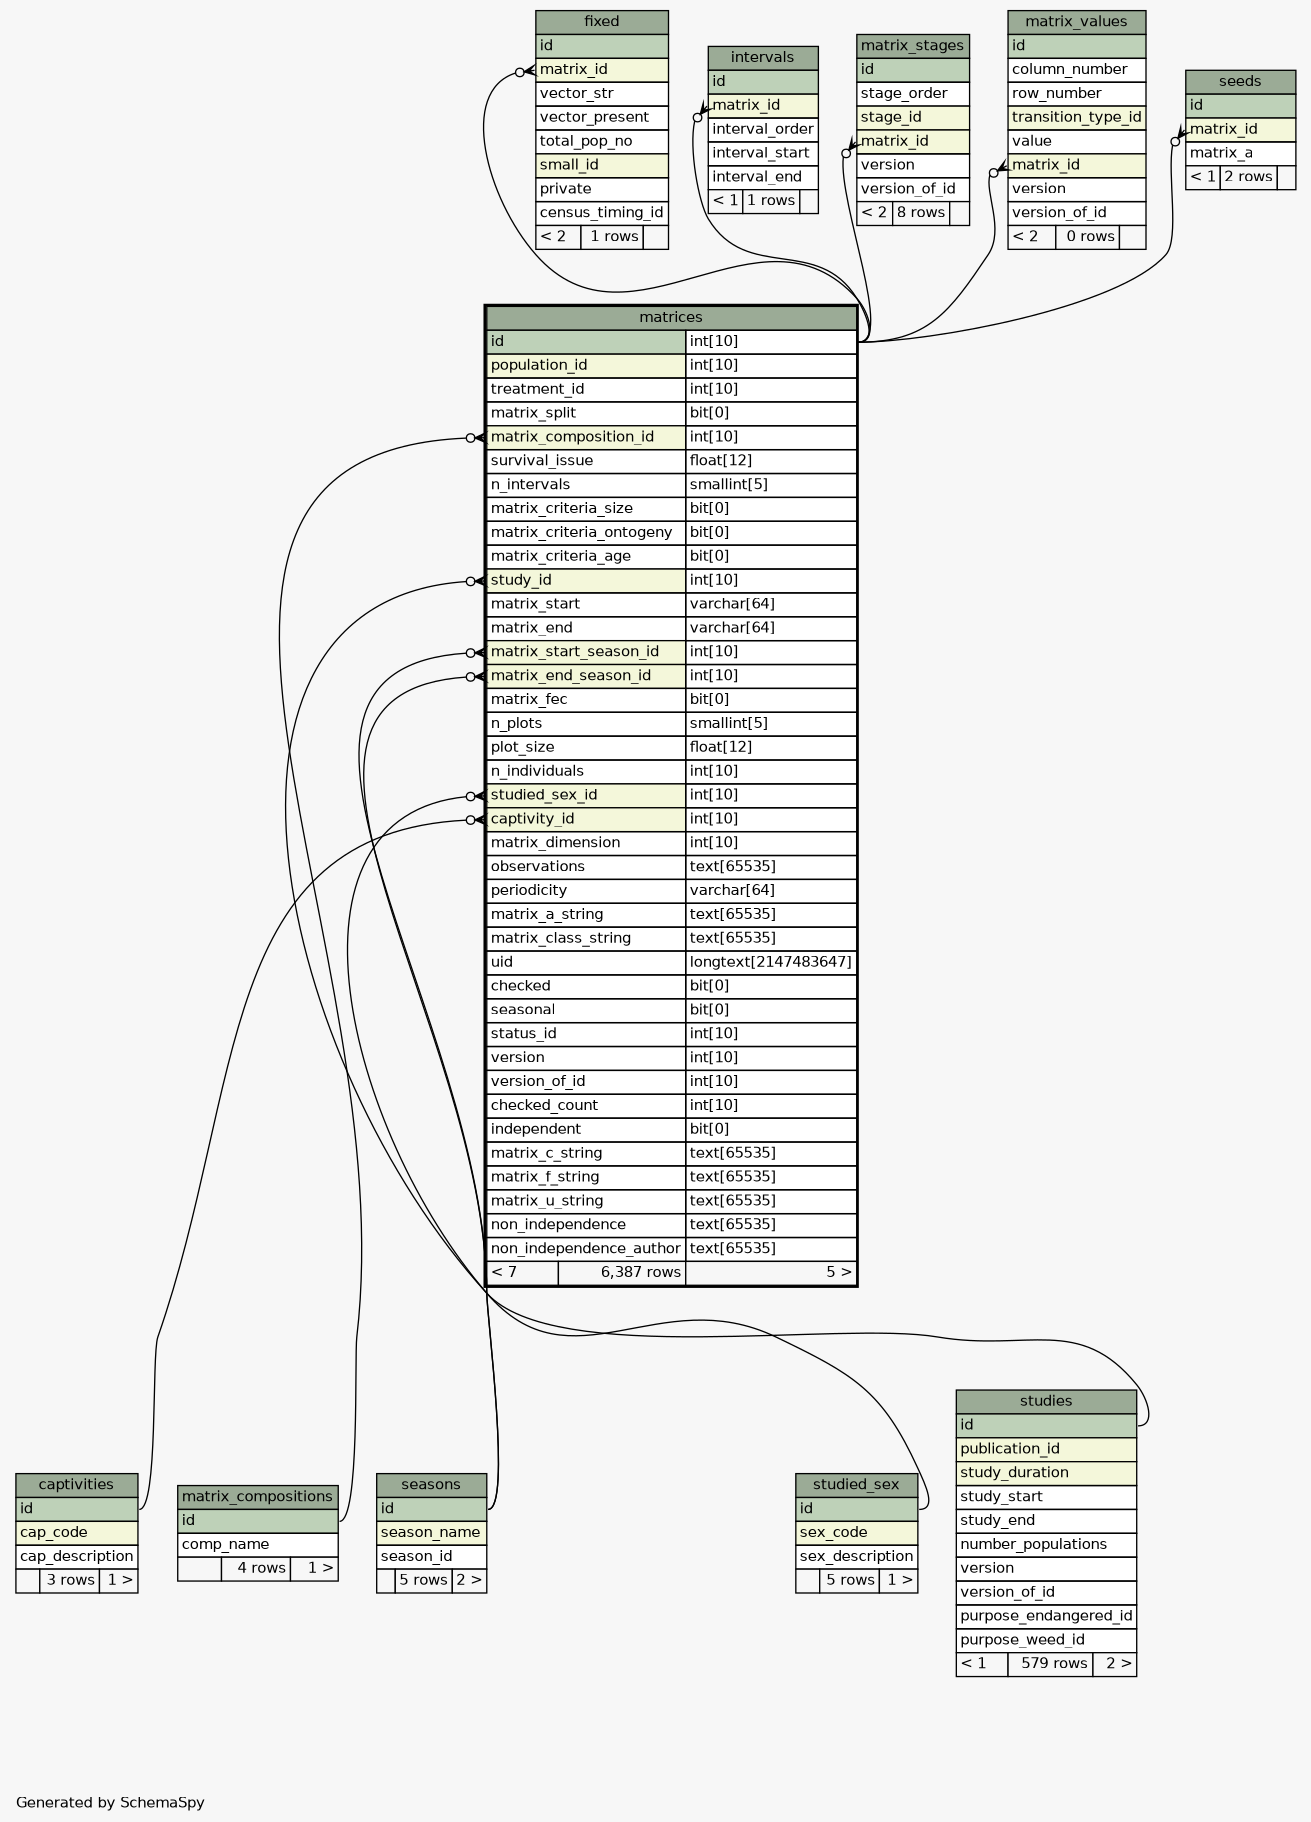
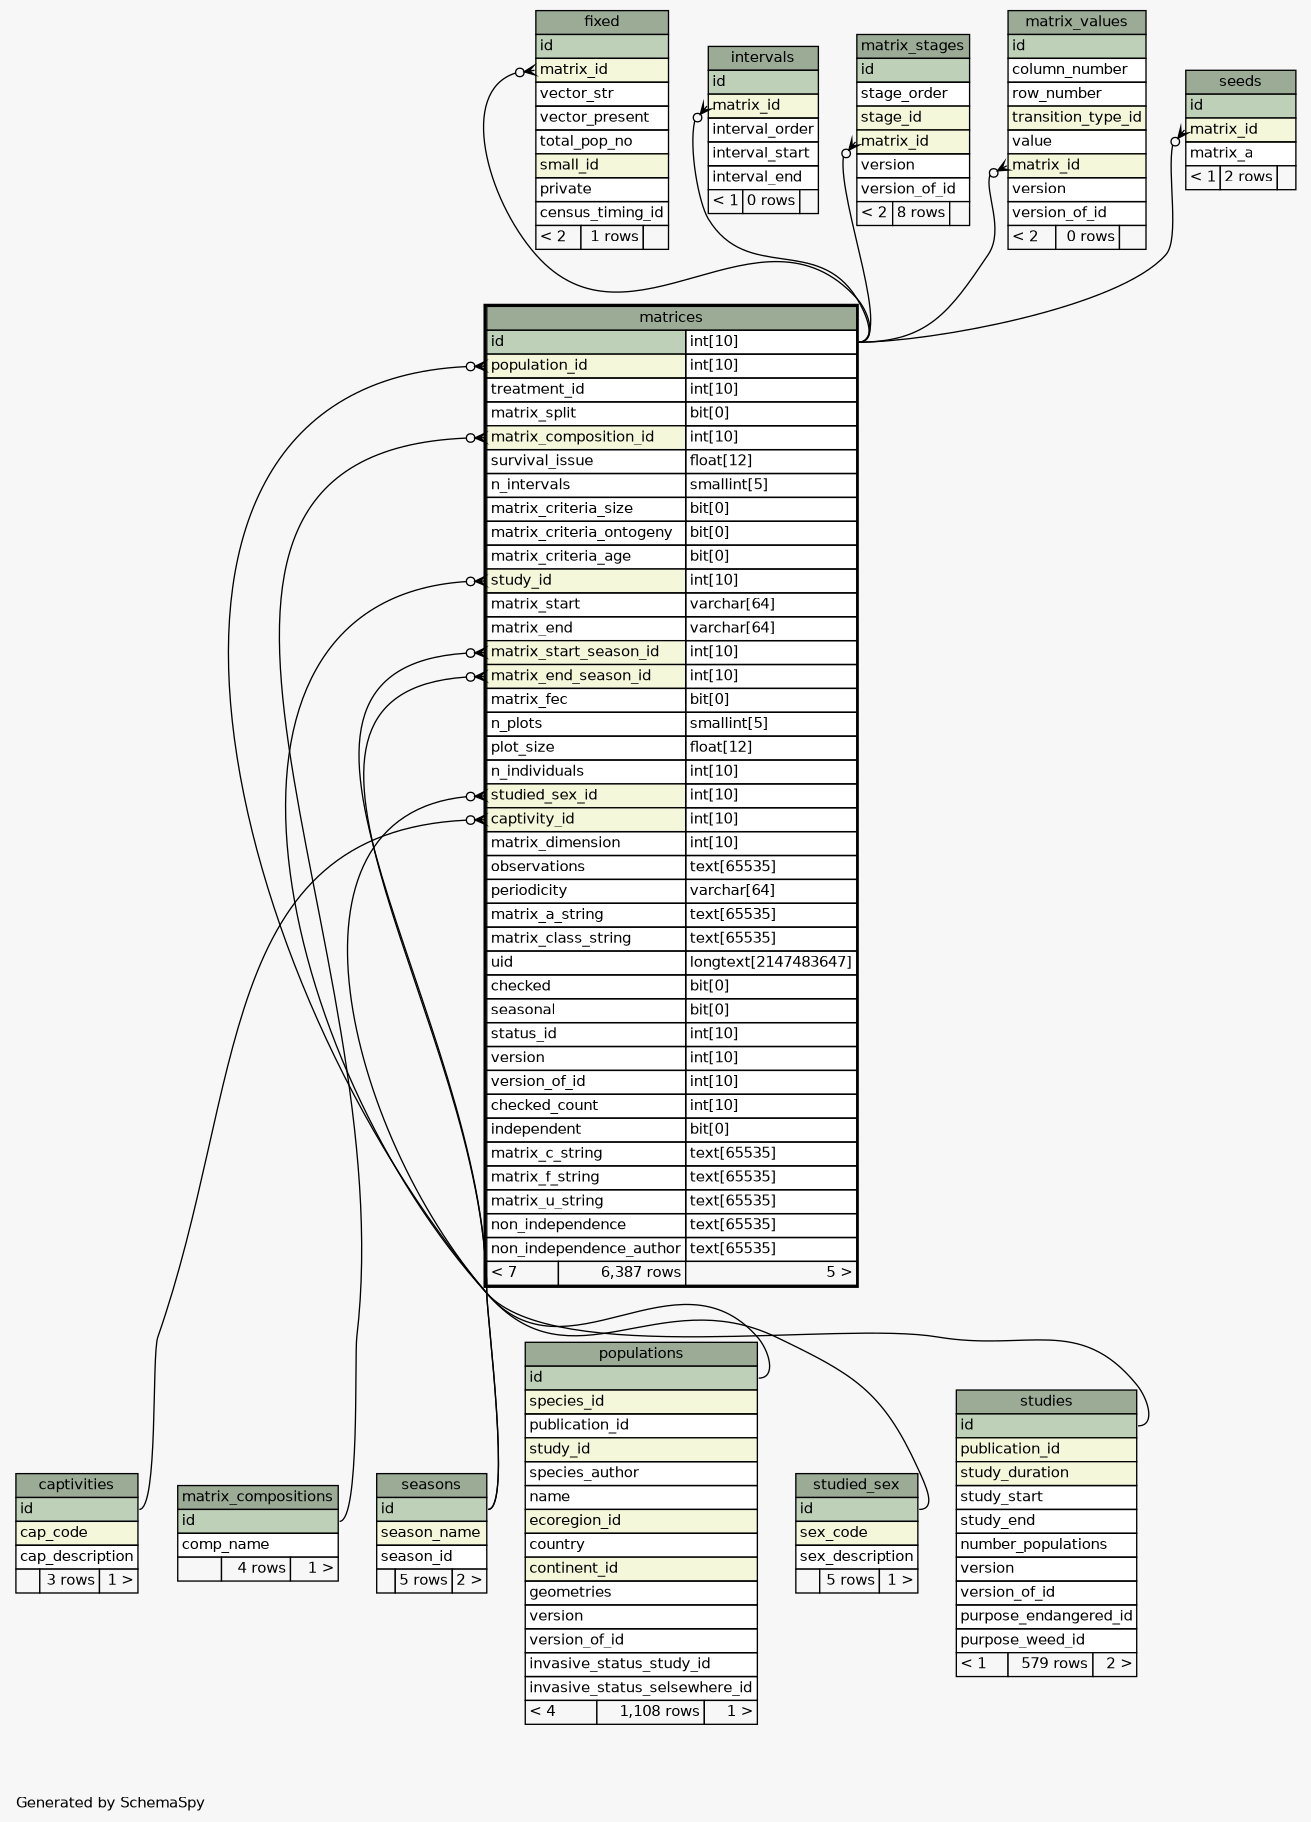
(771, 201) -> (771, 201)
none -> (641, 1533)
